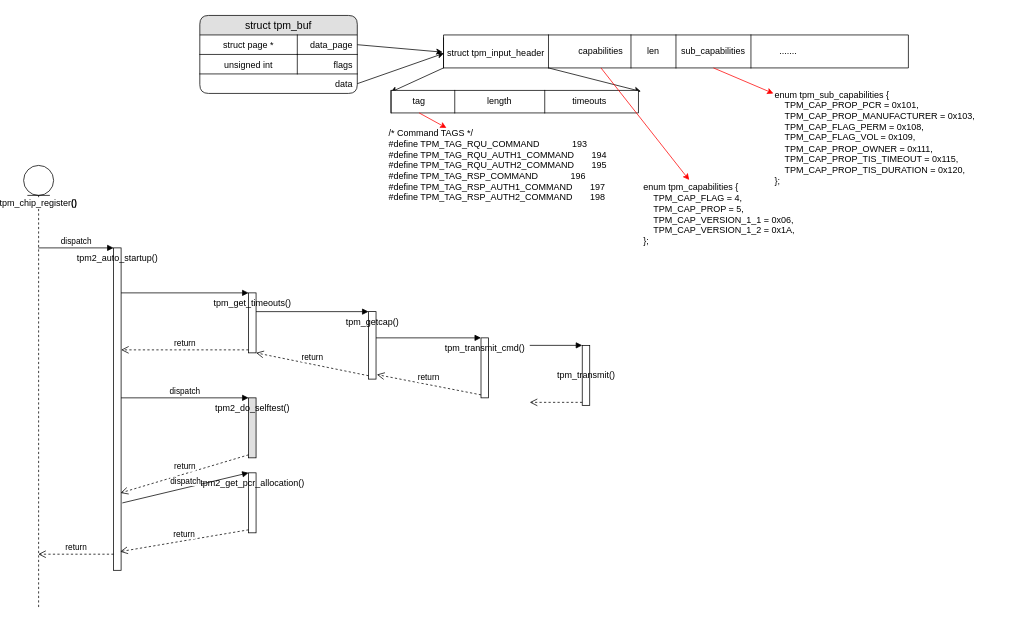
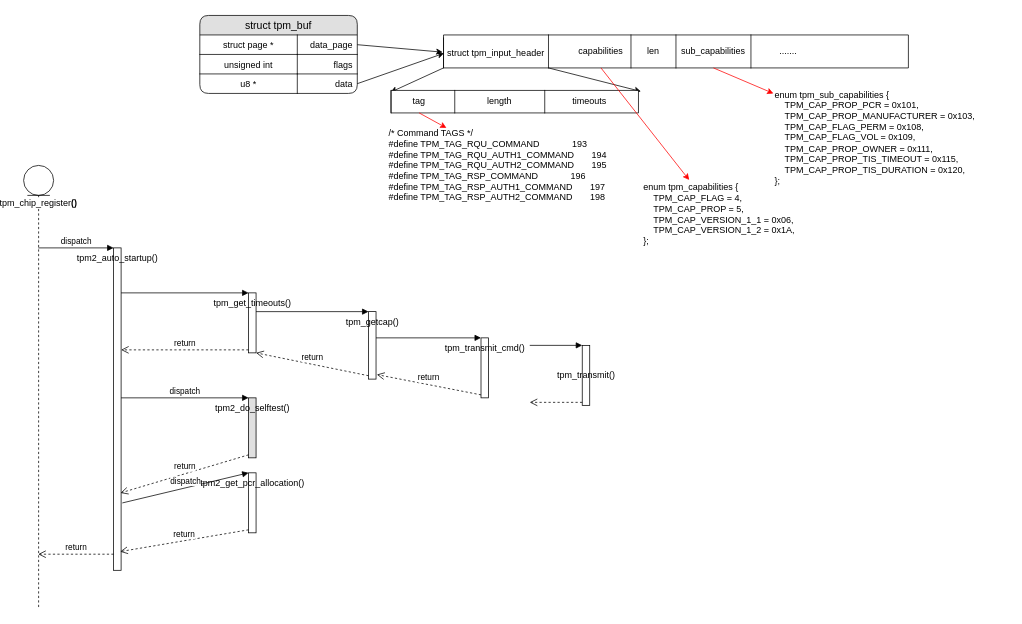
none -> (249, 84)
